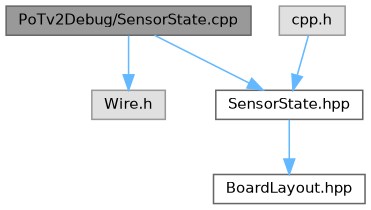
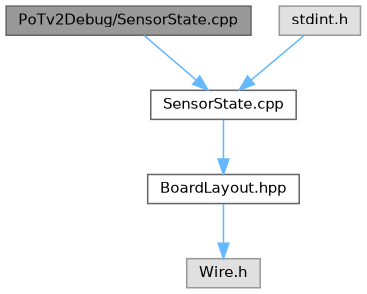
(312, 21) -> (320, 21)
(129, 55) -> (223, 224)
(289, 105) -> (223, 105)
